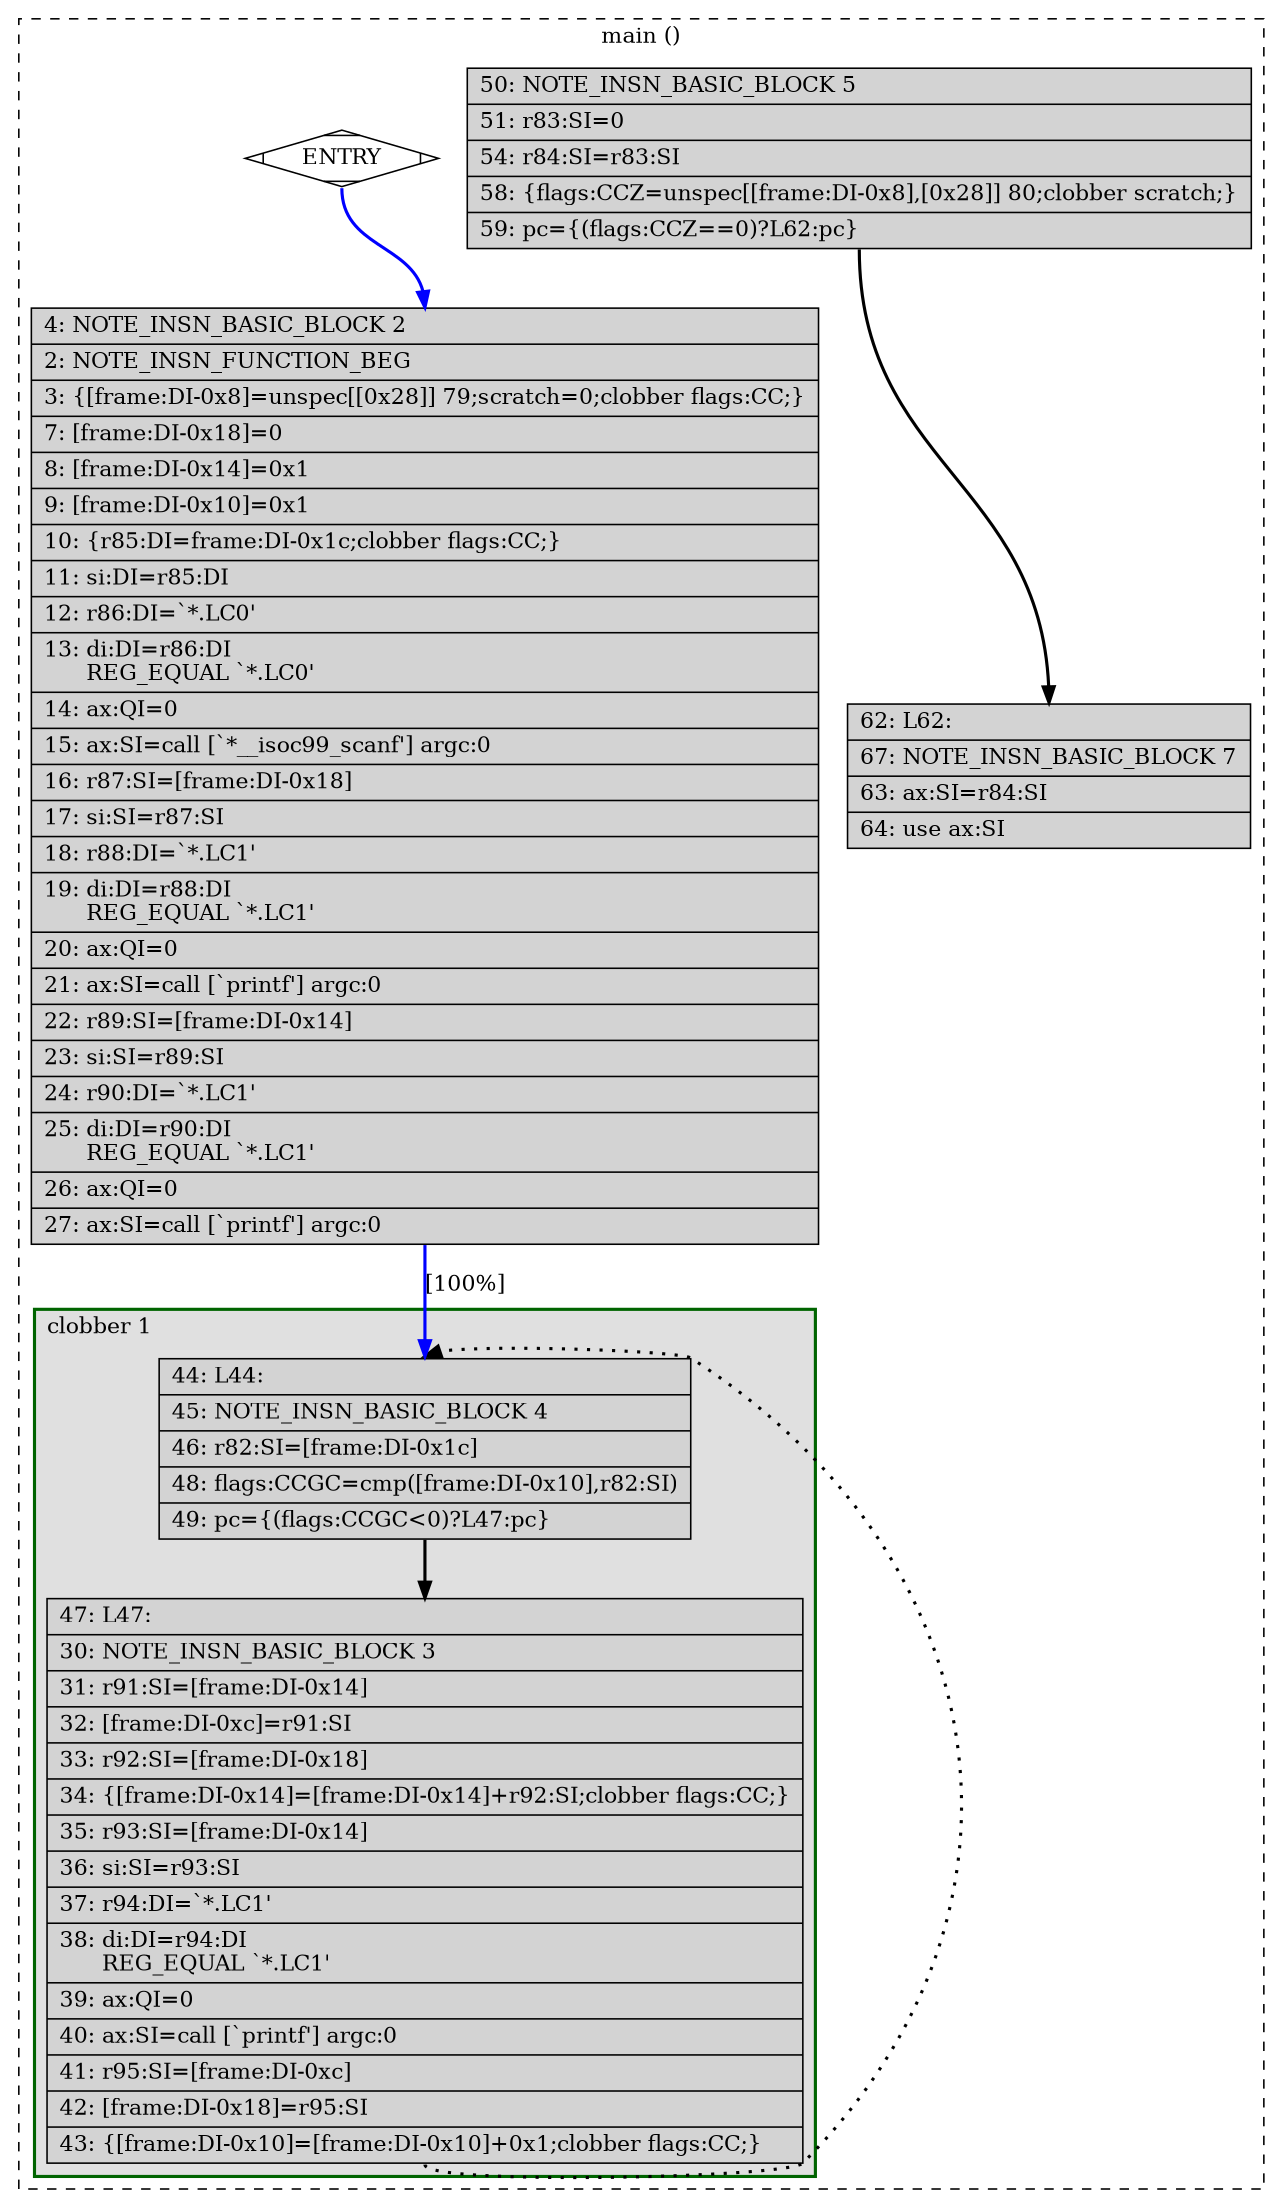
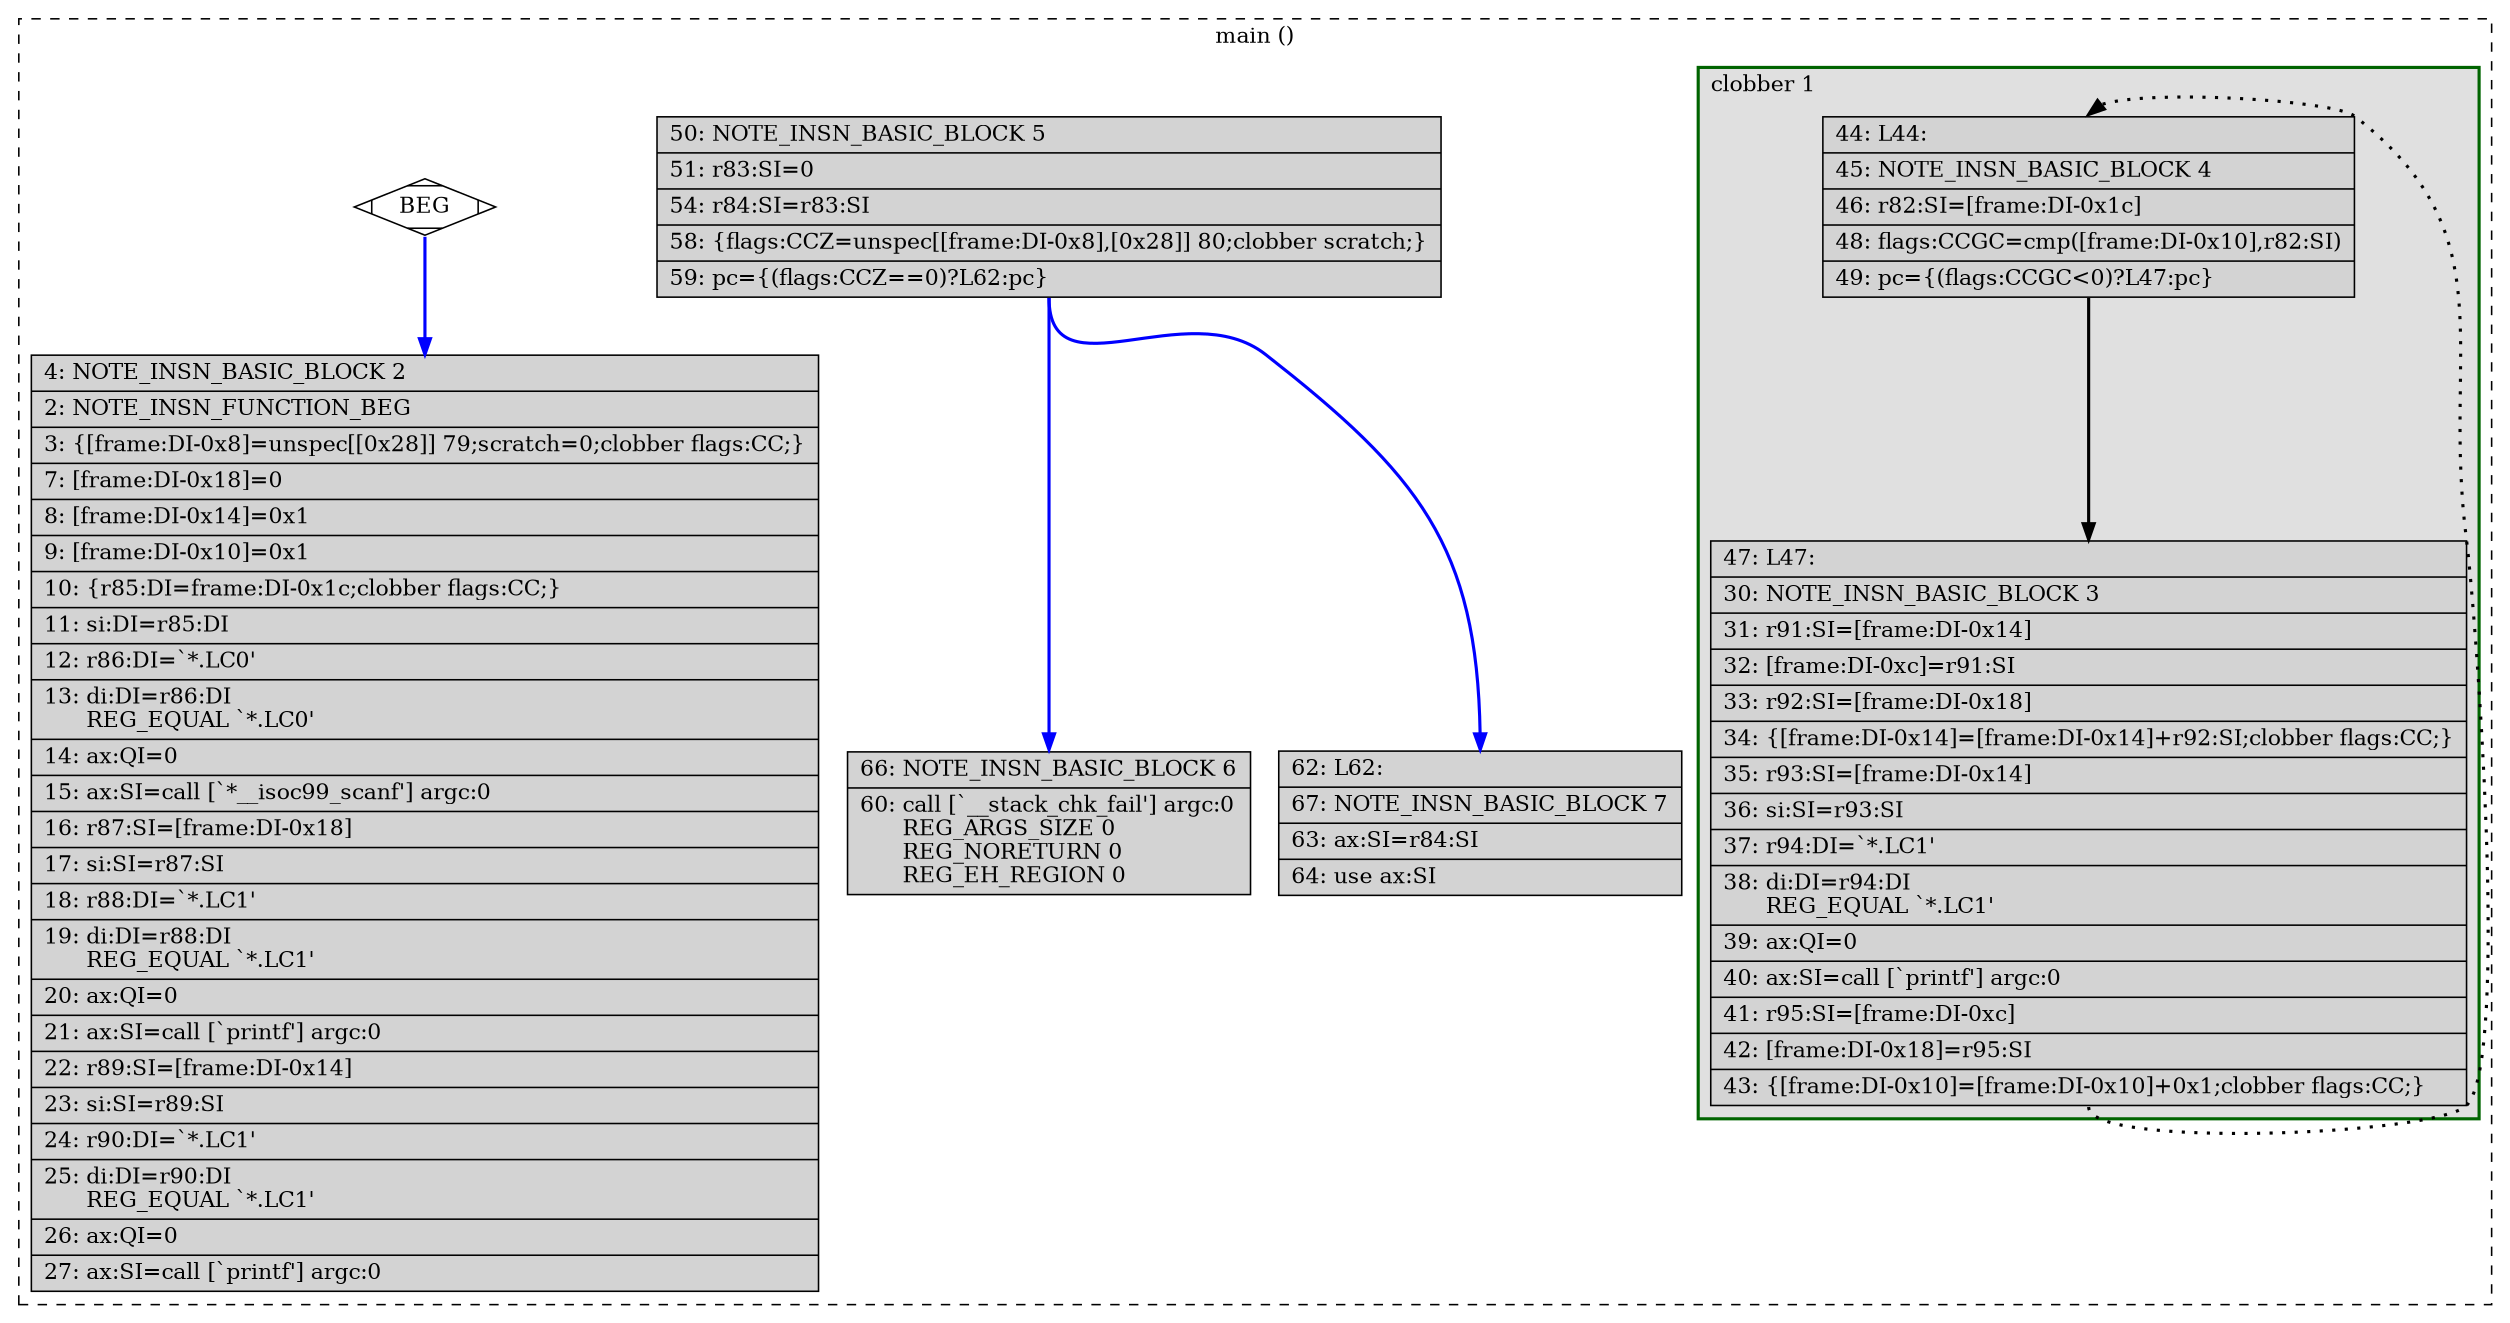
(342, 158) -> (425, 207)
(949, 470) -> (1345, 421)
none -> (1049, 823)
(425, 1293) -> none
